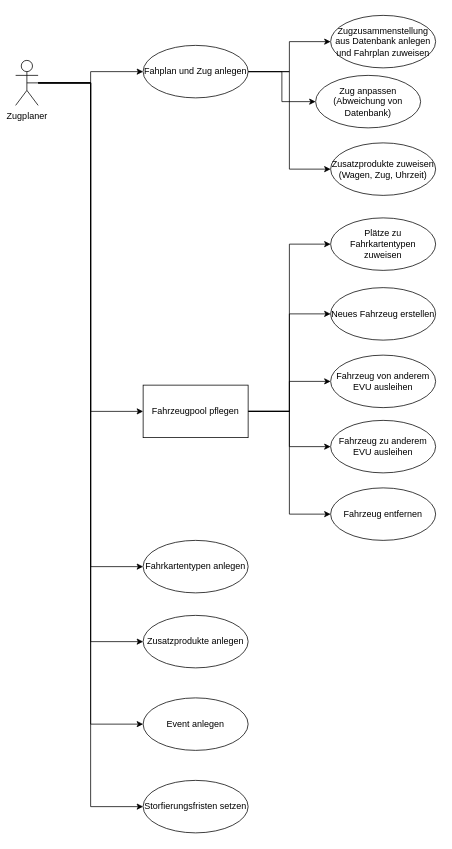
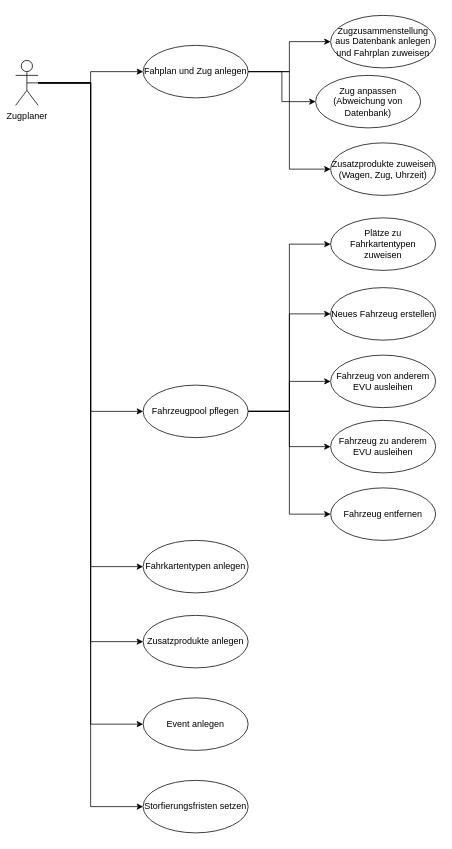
(195, 411) -> (195, 411)
